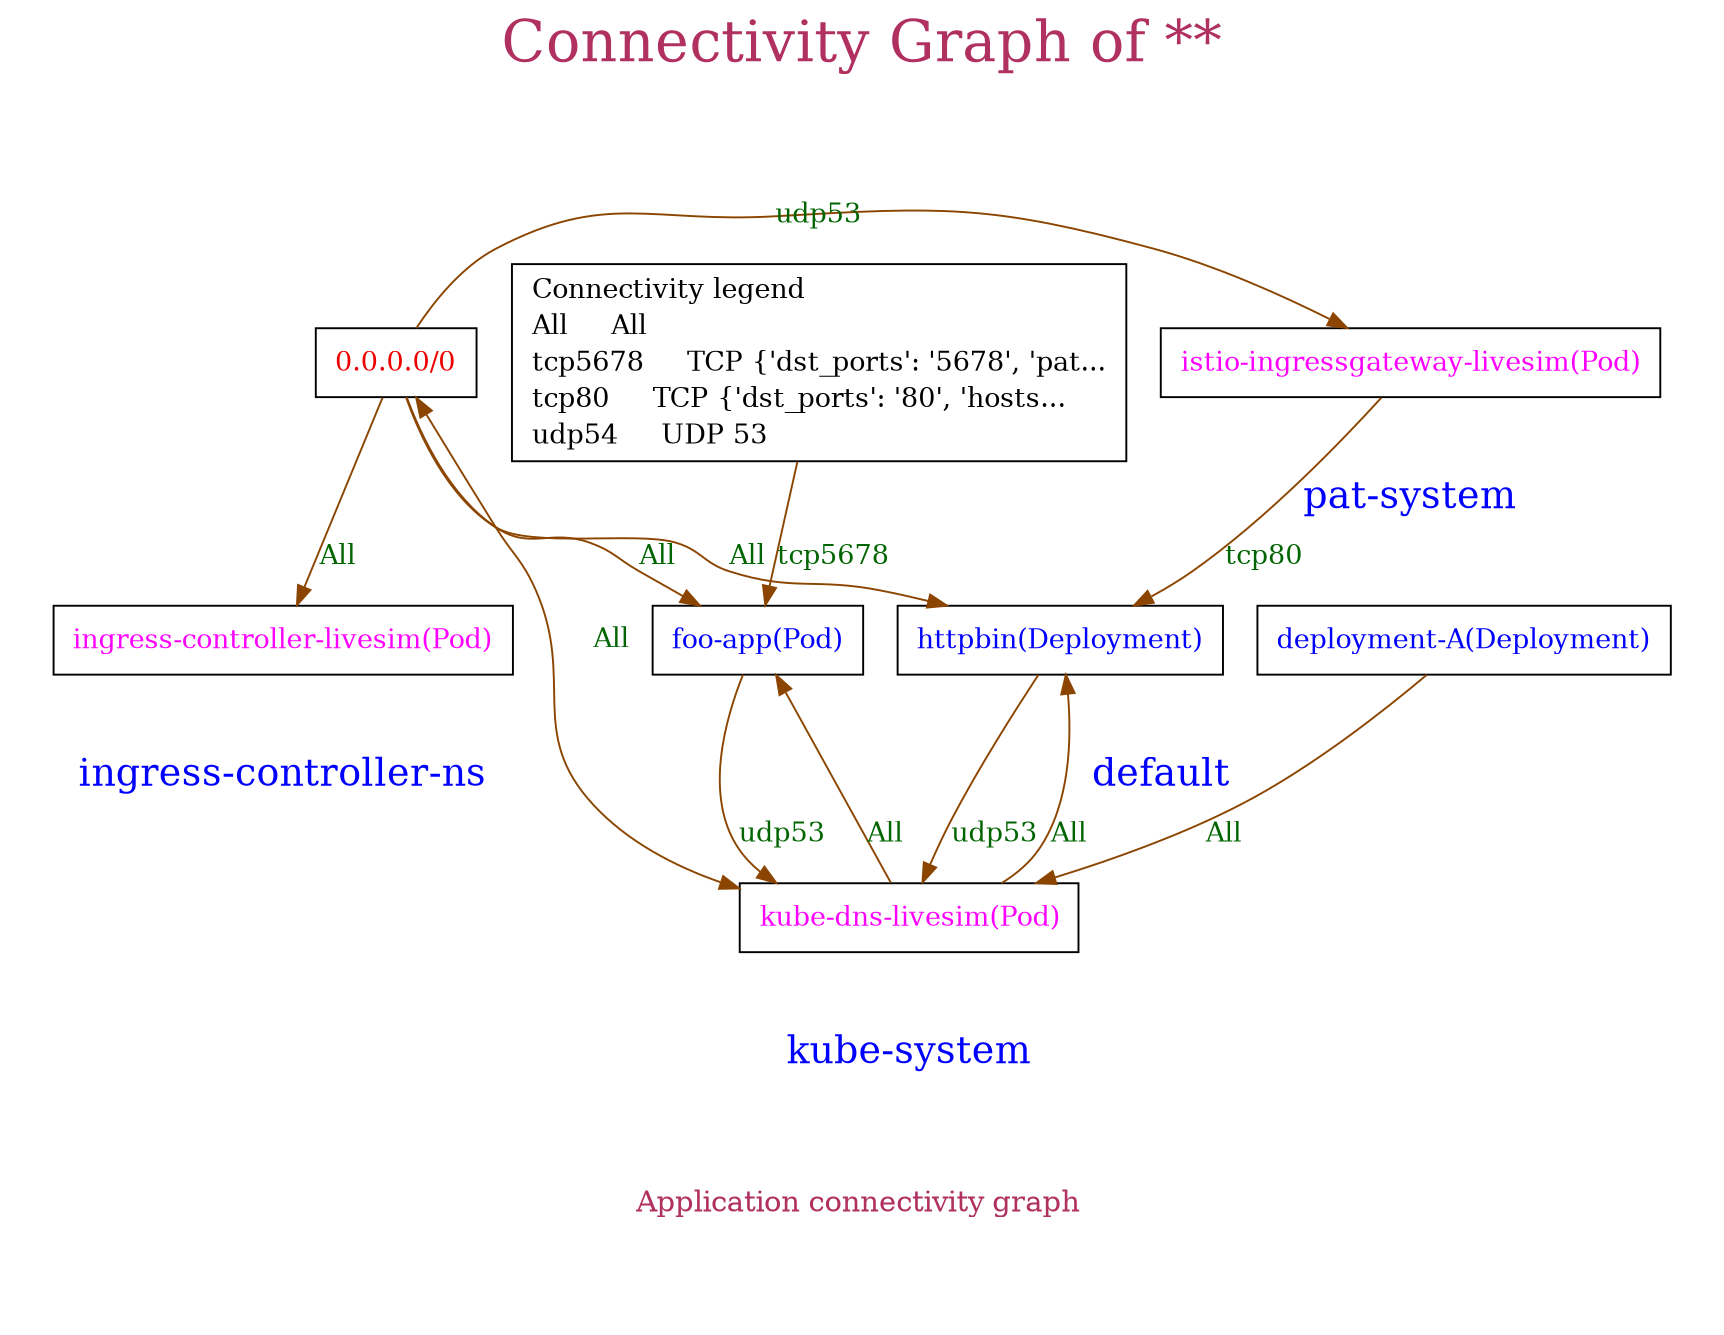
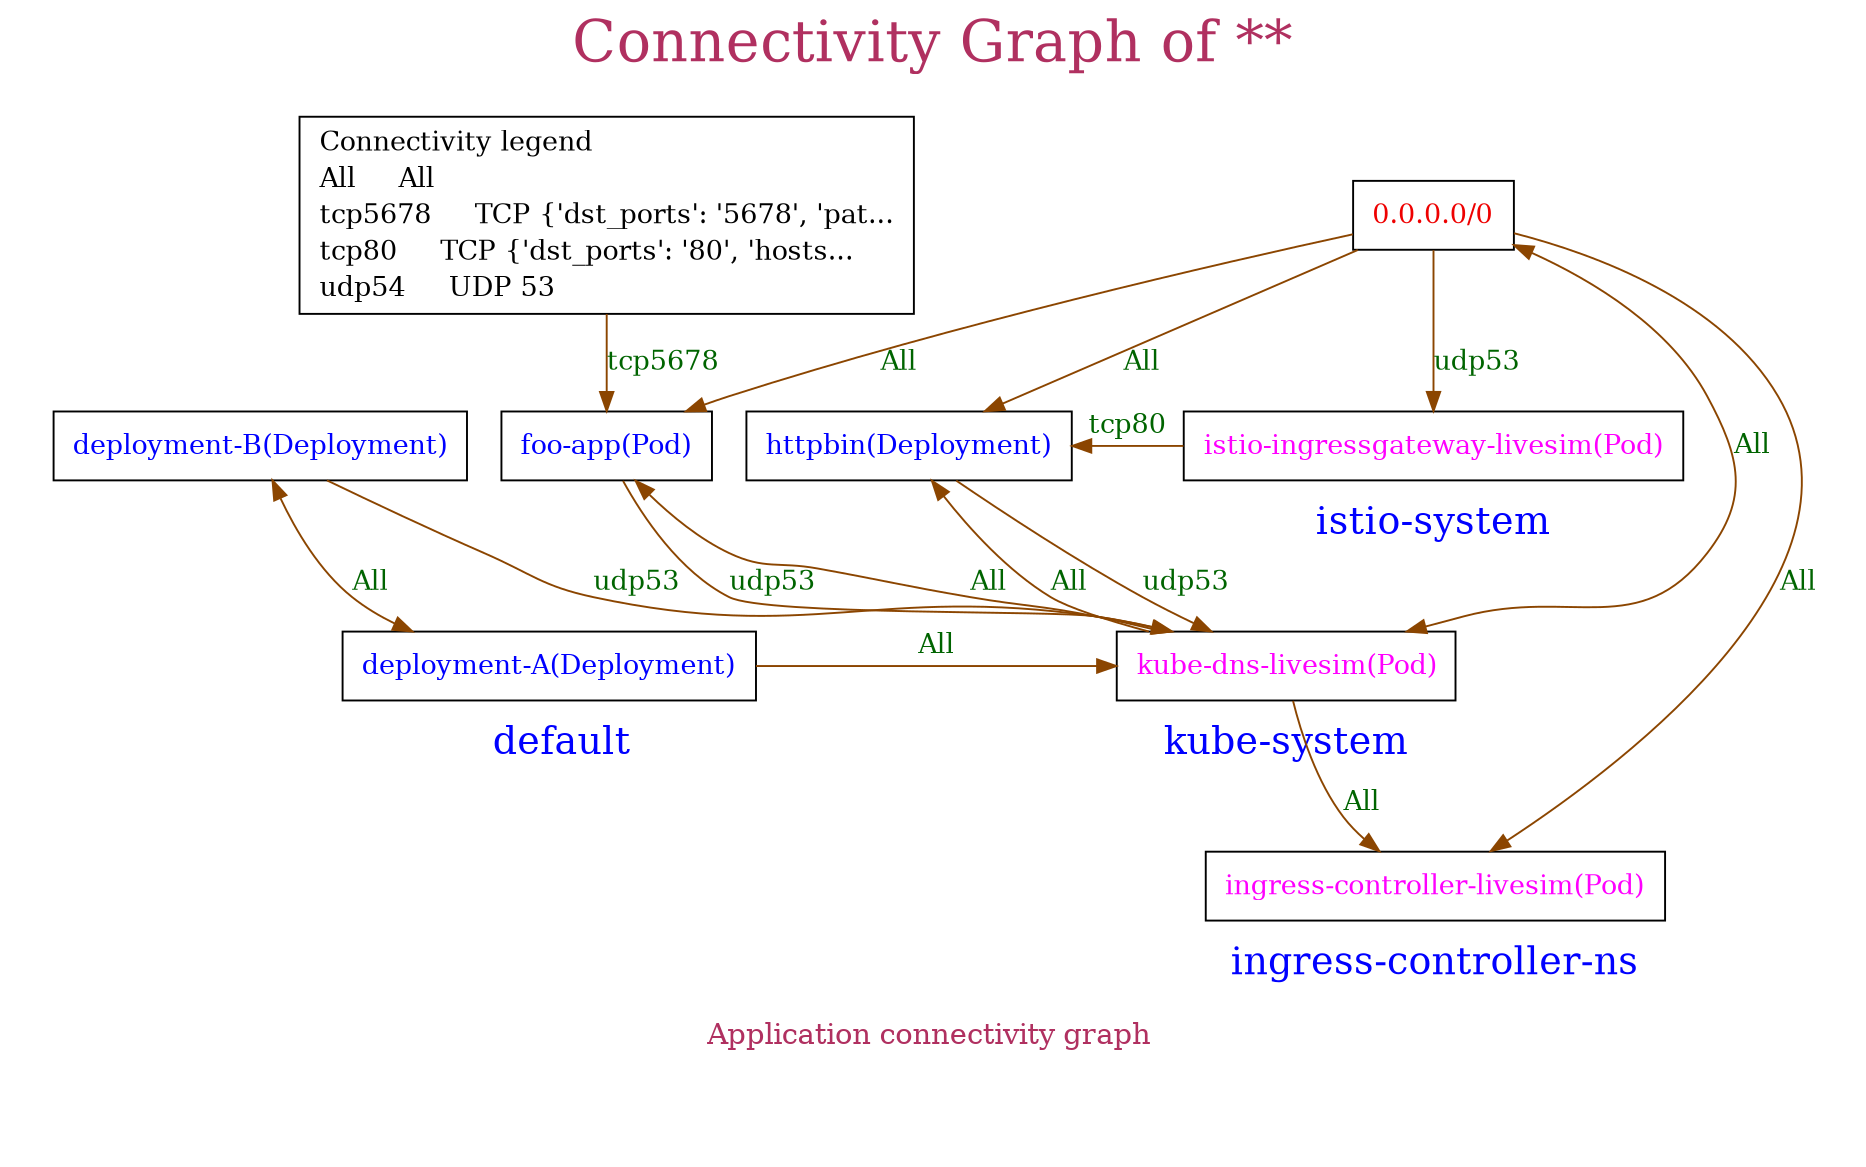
none -> (260, 446)
(1411, 499) -> (1434, 524)
none -> (1324, 786)
